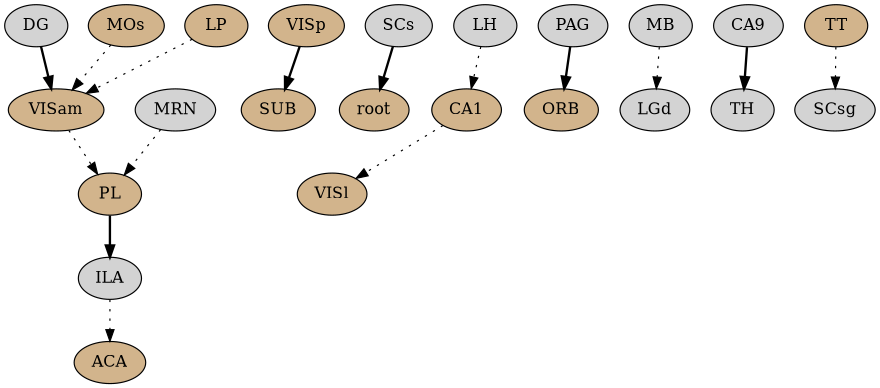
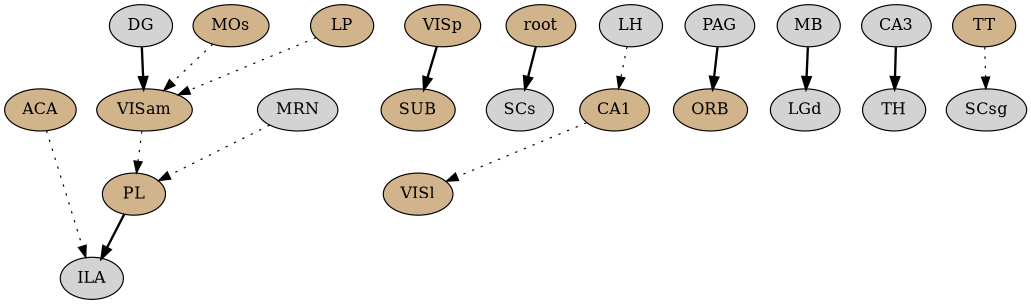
(748, 26) -> (896, 26)
(388, 62) -> (532, 62)
(658, 62) -> (807, 62)
(110, 315) -> (64, 188)
